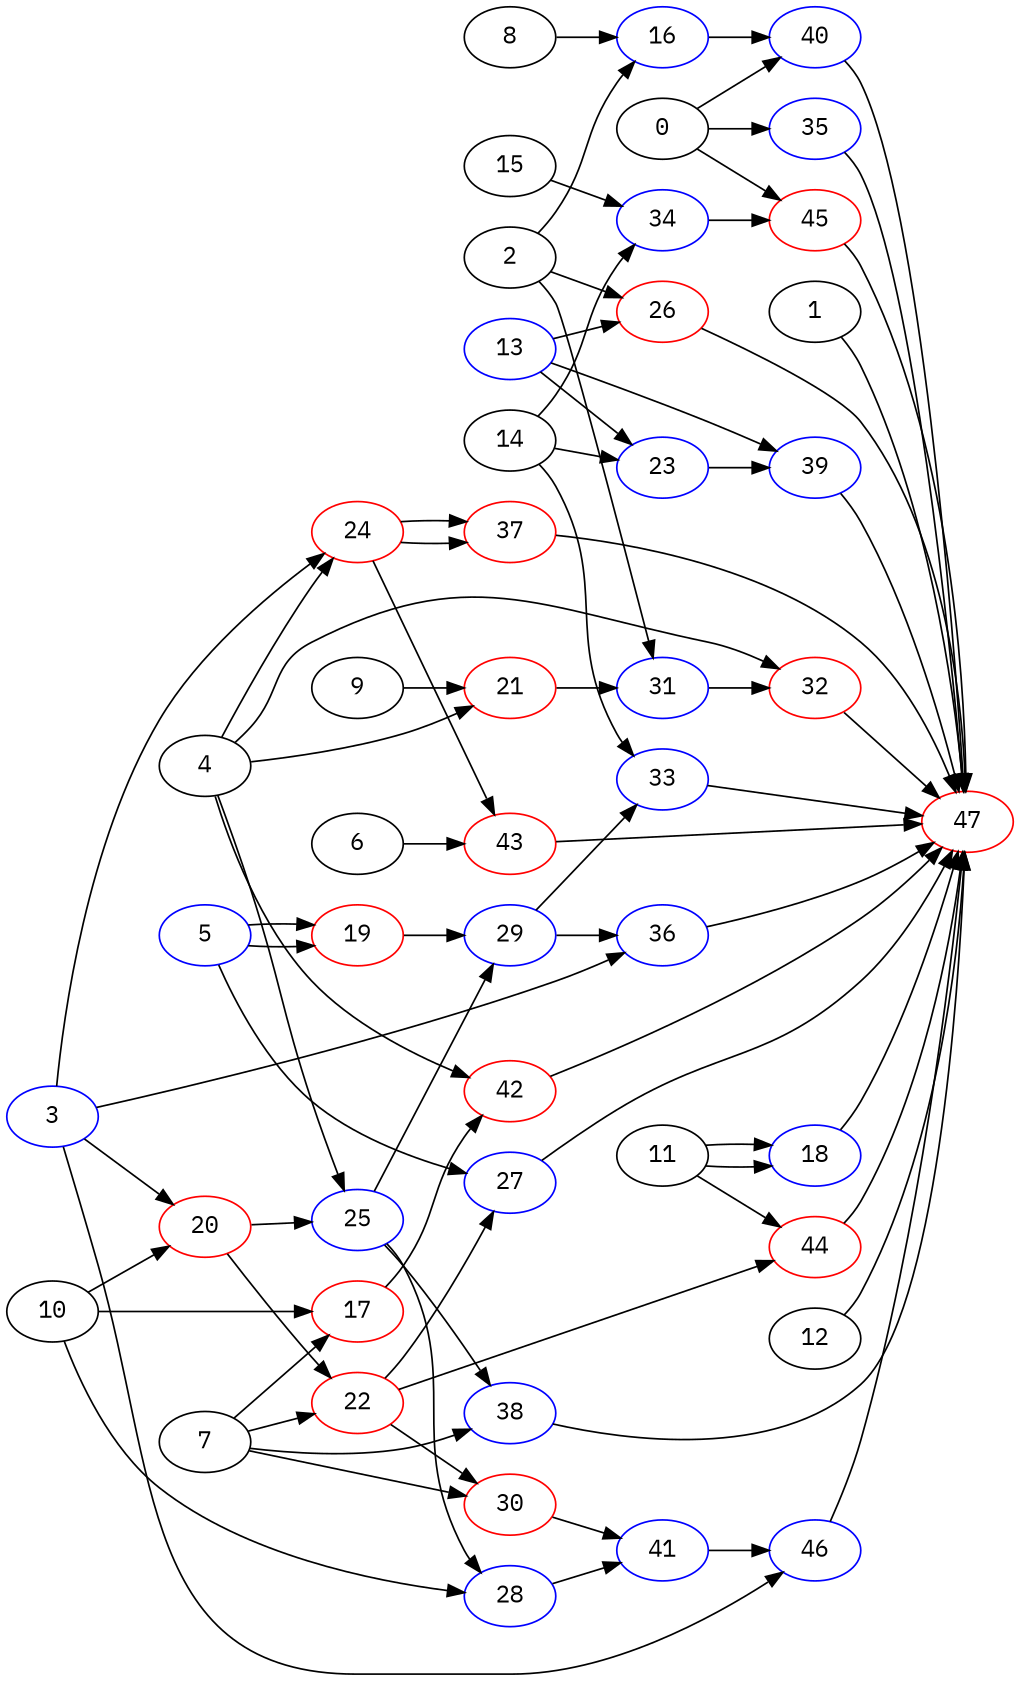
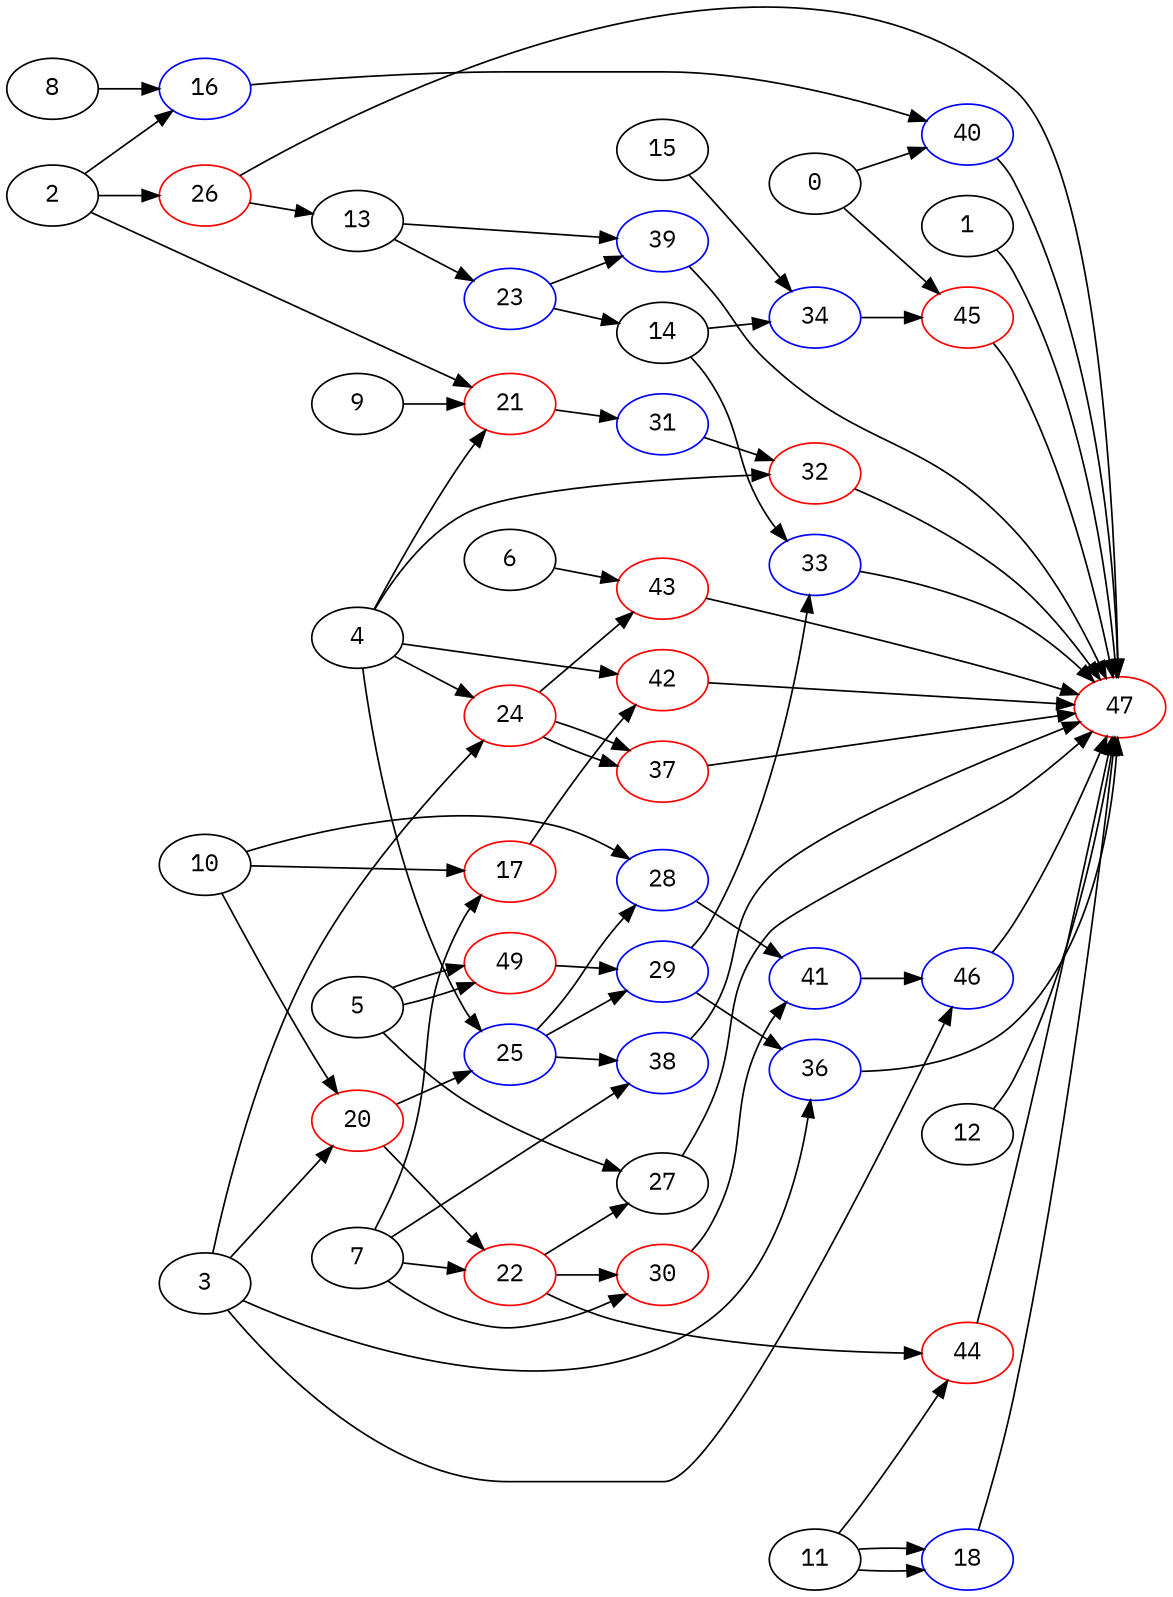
(815, 129) -> none
(578, 333) -> (273, 207)
(510, 349) -> (358, 221)
(578, 453) -> (578, 314)
(603, 468) -> (274, 296)
(205, 935) -> (358, 1007)
(358, 935) -> (510, 963)
(53, 1117) -> (205, 1283)
(510, 1183) -> (663, 1183)
